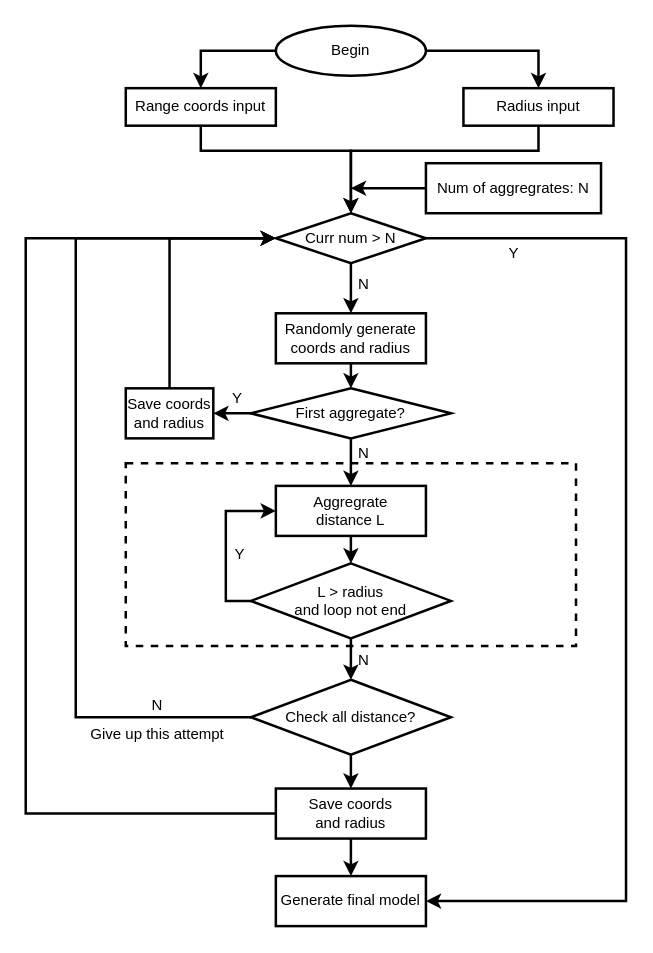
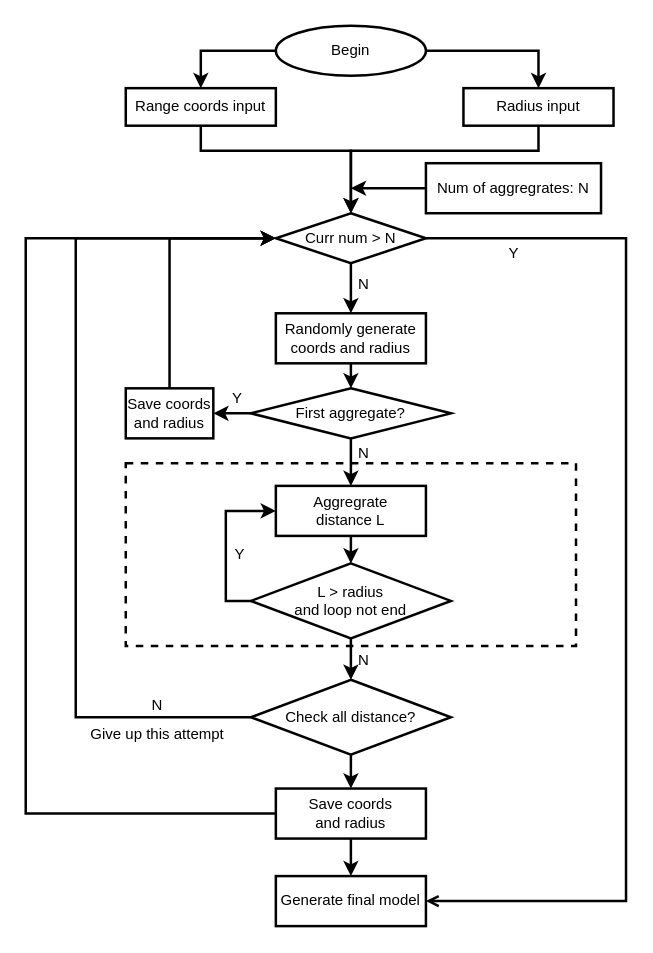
(438, 901) -> (437, 901)
